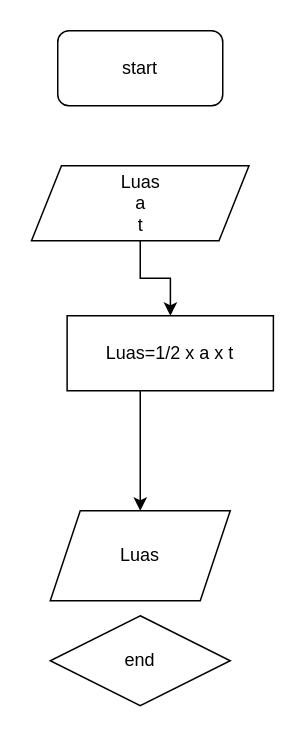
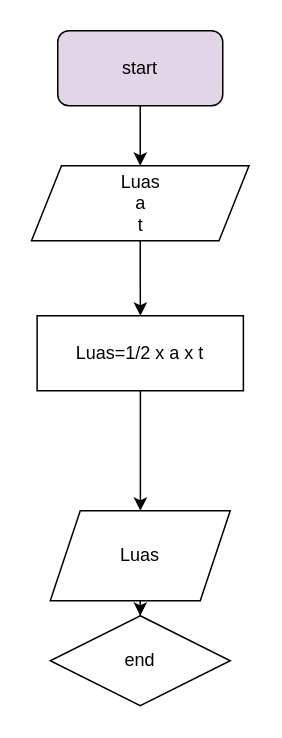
(140, 68) -> (140, 68)
none -> (140, 131)
(170, 353) -> (140, 353)
none -> (140, 608)
